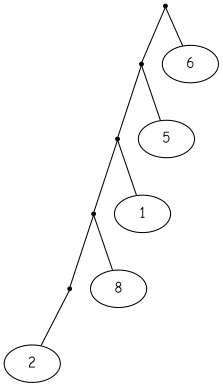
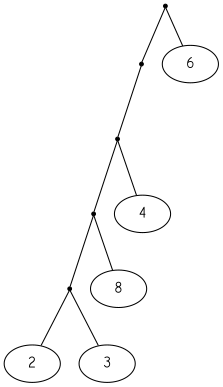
(166, 139) -> none
(143, 214) -> (143, 214)
none -> (107, 364)
